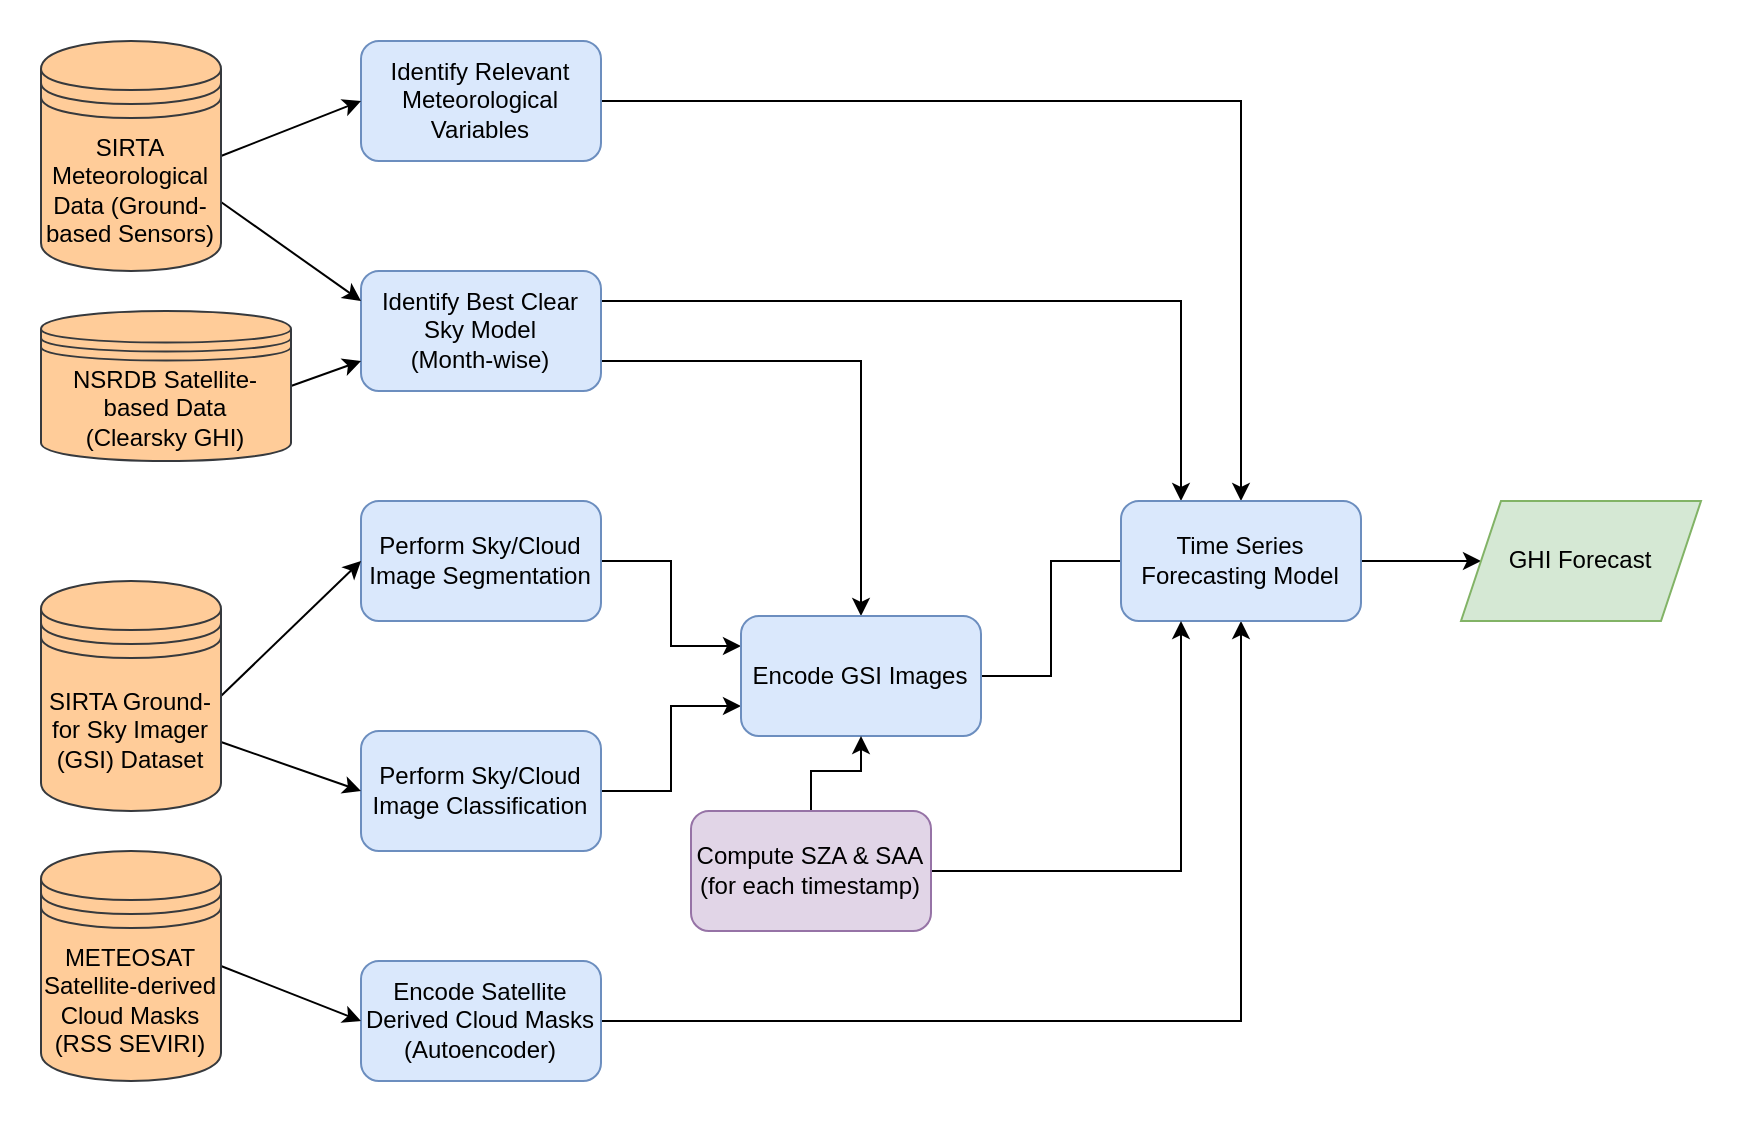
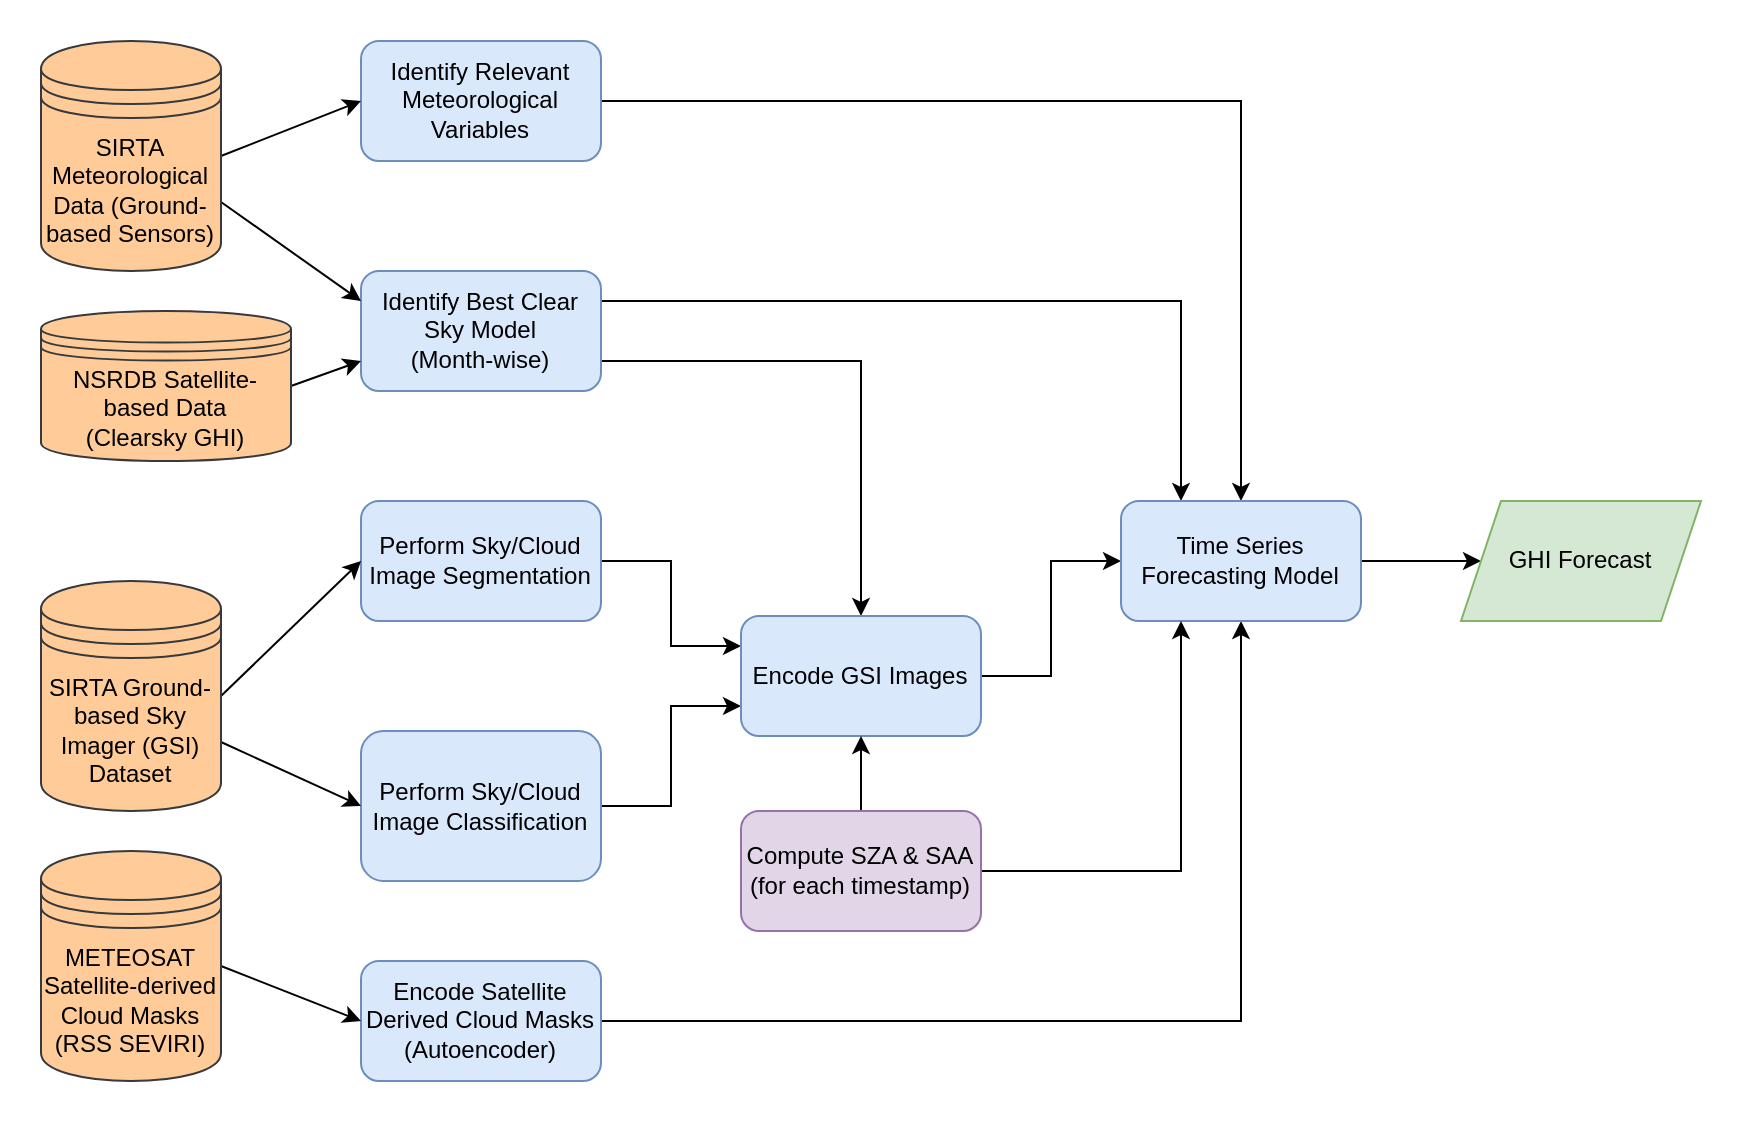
(1111, 561) -> (1106, 561)
(131, 731) -> (131, 731)
(481, 791) -> (481, 806)
(811, 871) -> (861, 871)
